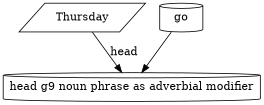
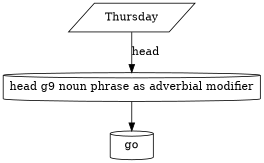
(159, 49) -> (132, 112)
